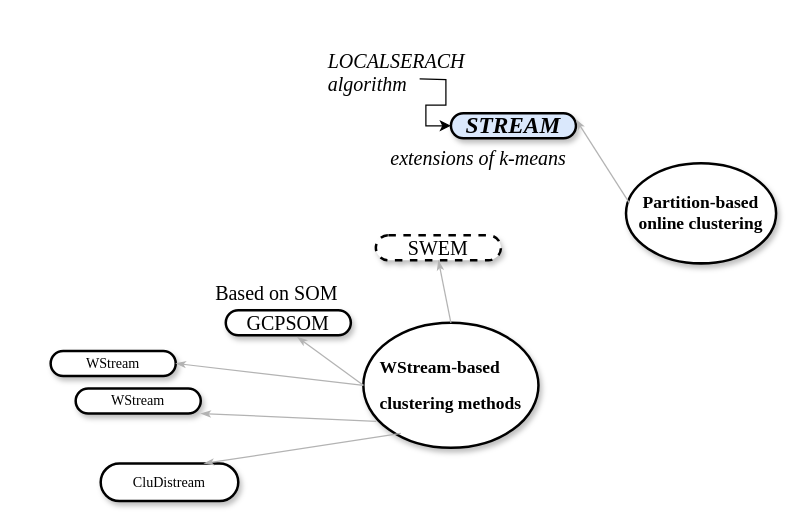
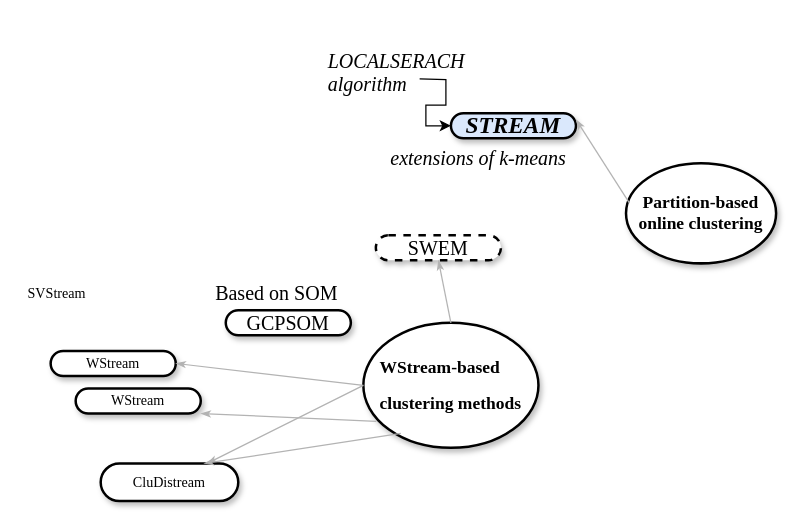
none -> (76, 294)
(331, 362) -> (255, 439)
